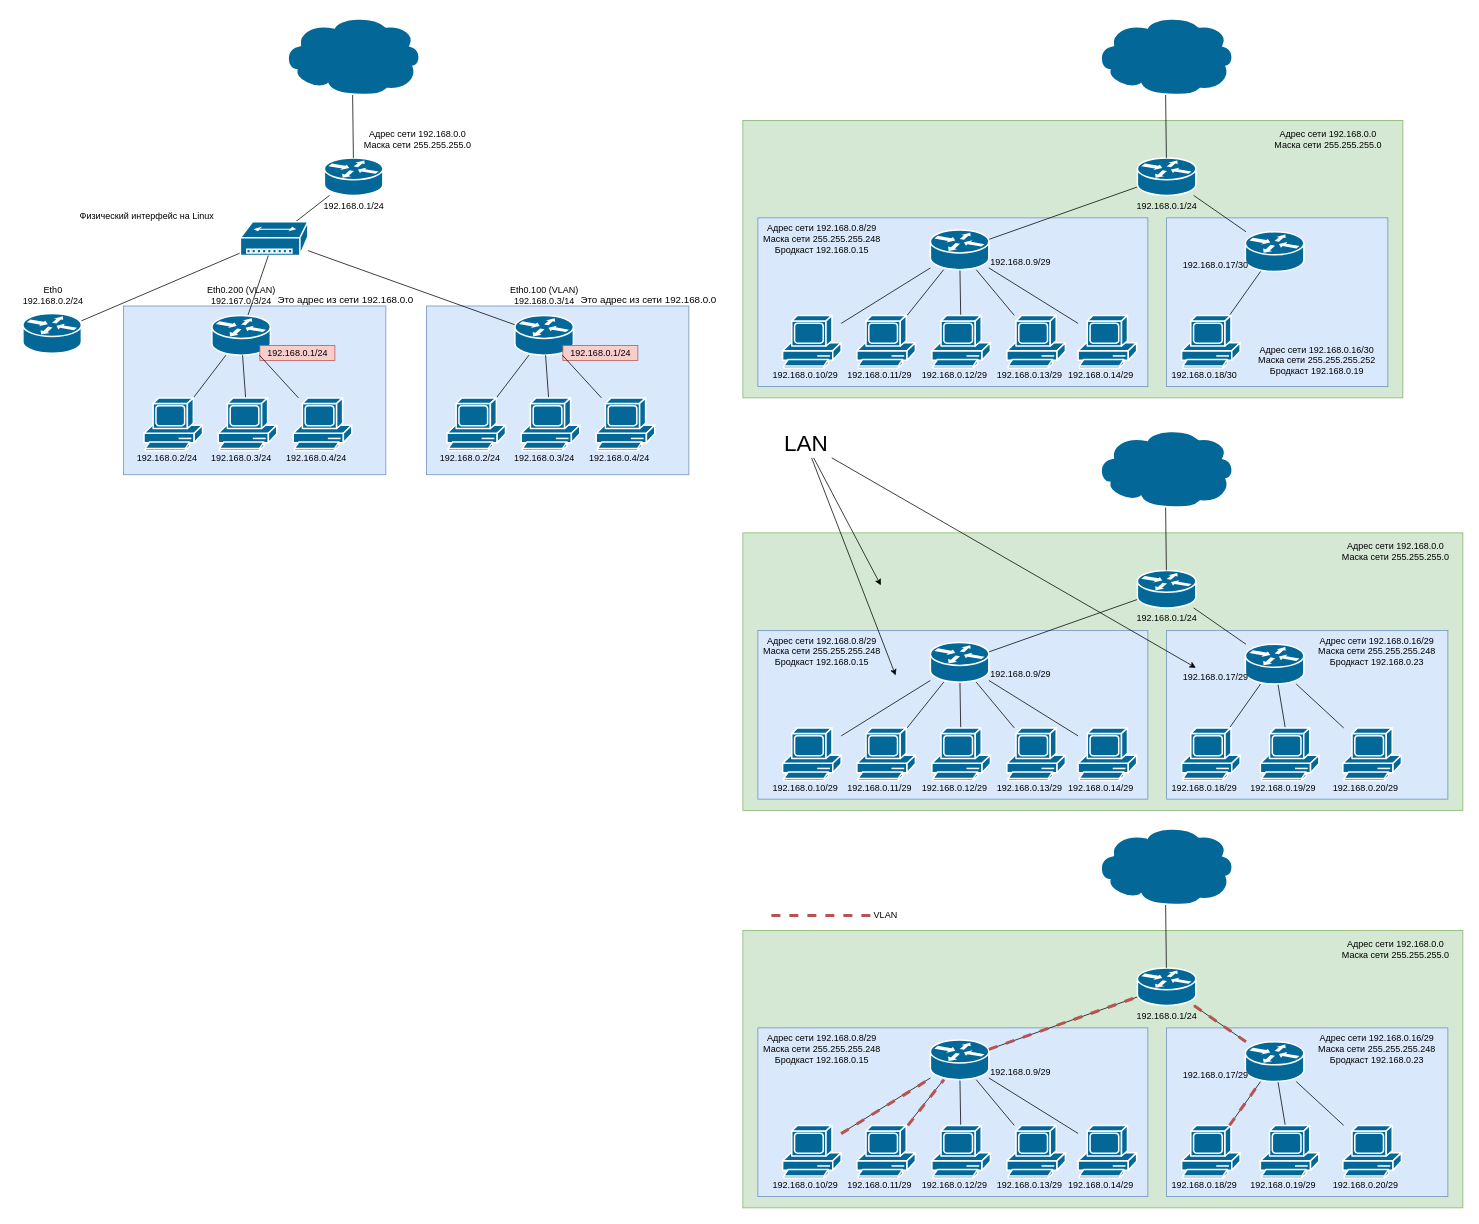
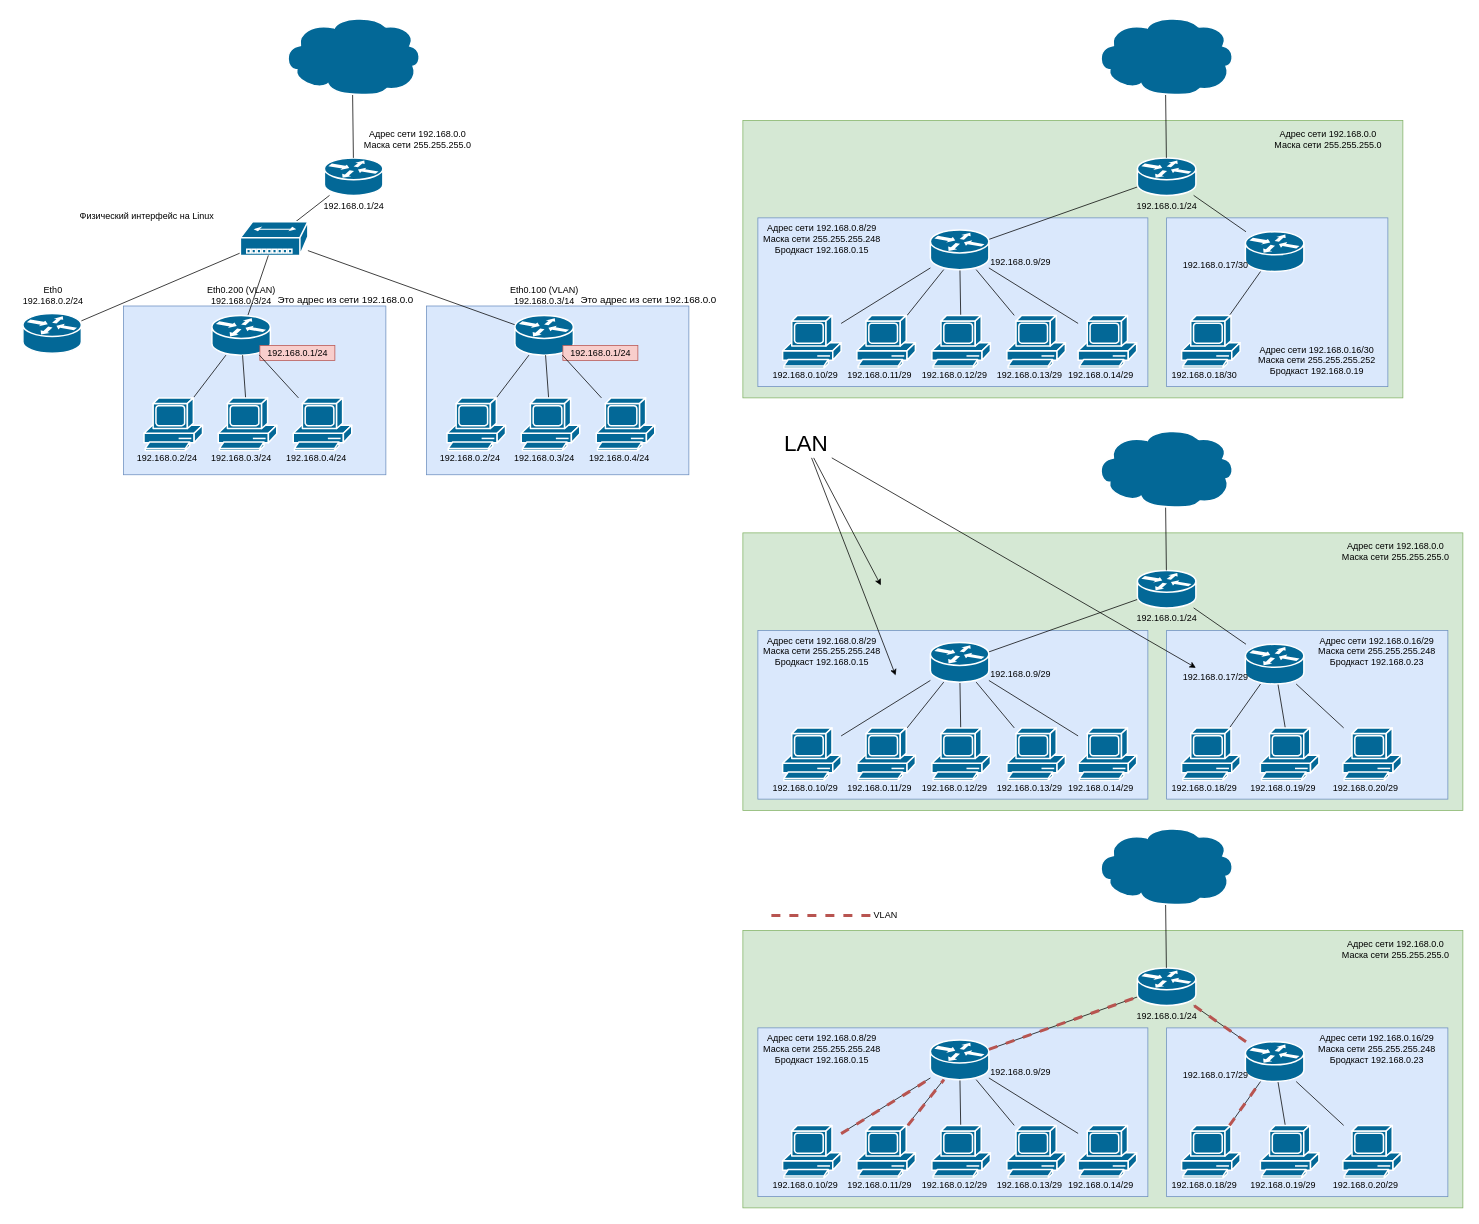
(242, 295) -> (242, 295)
